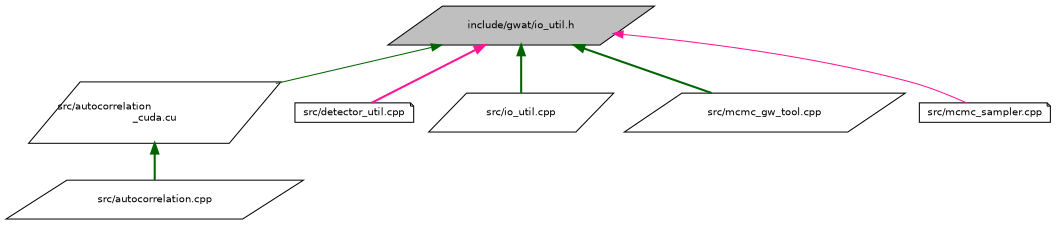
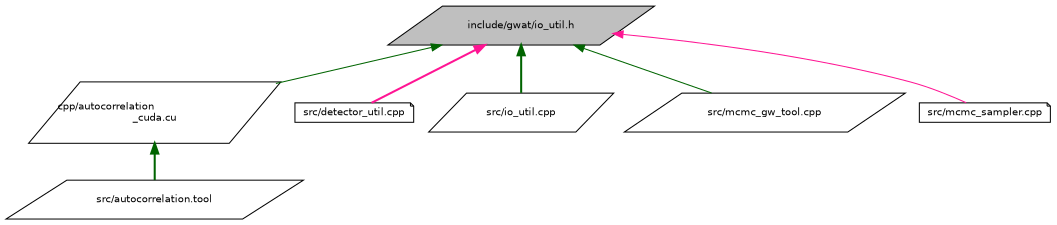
(648, 71) -> (648, 71)
(155, 113) -> (155, 113)
(155, 200) -> (155, 200)
